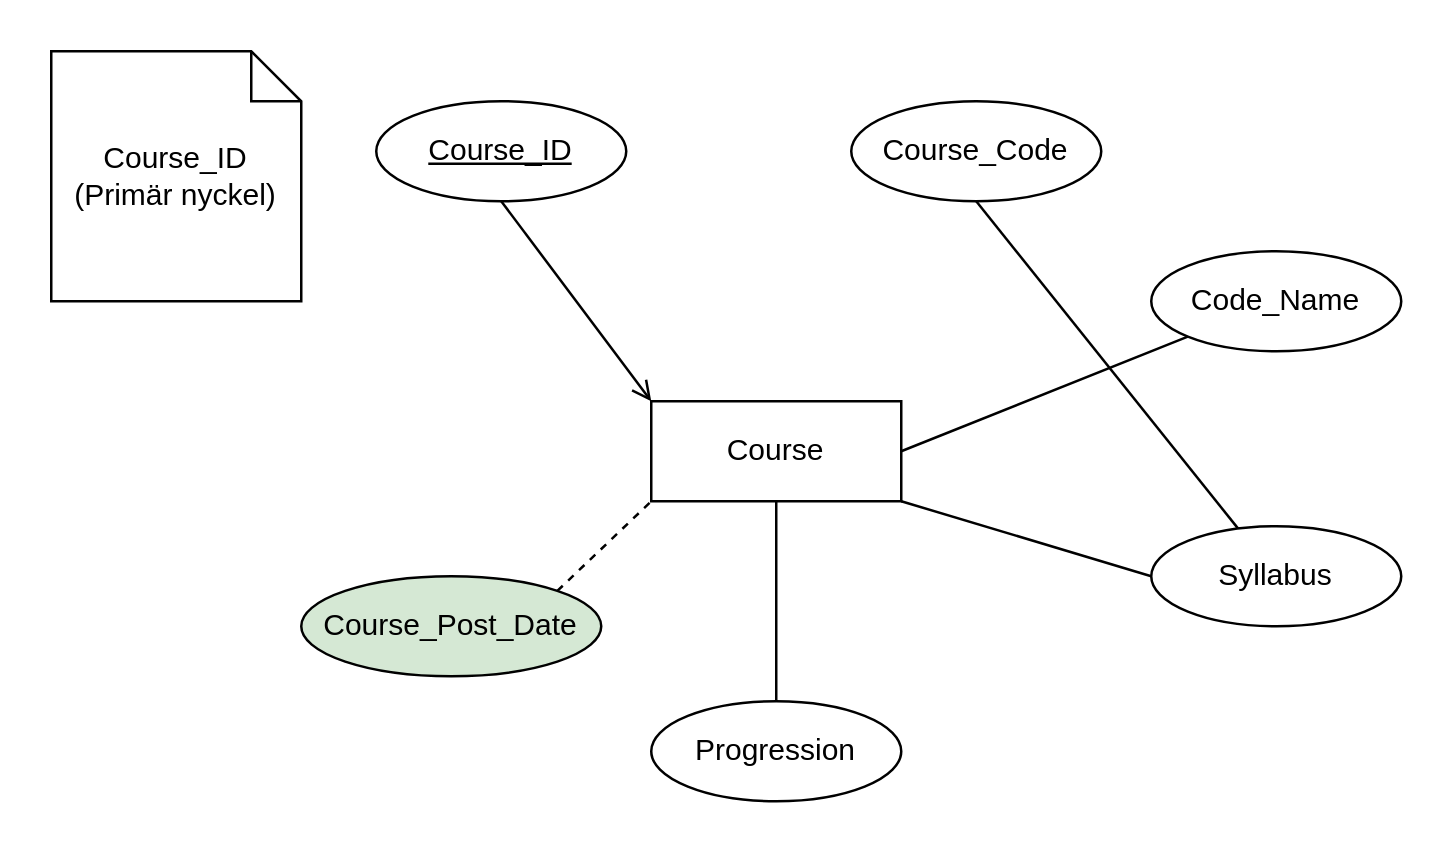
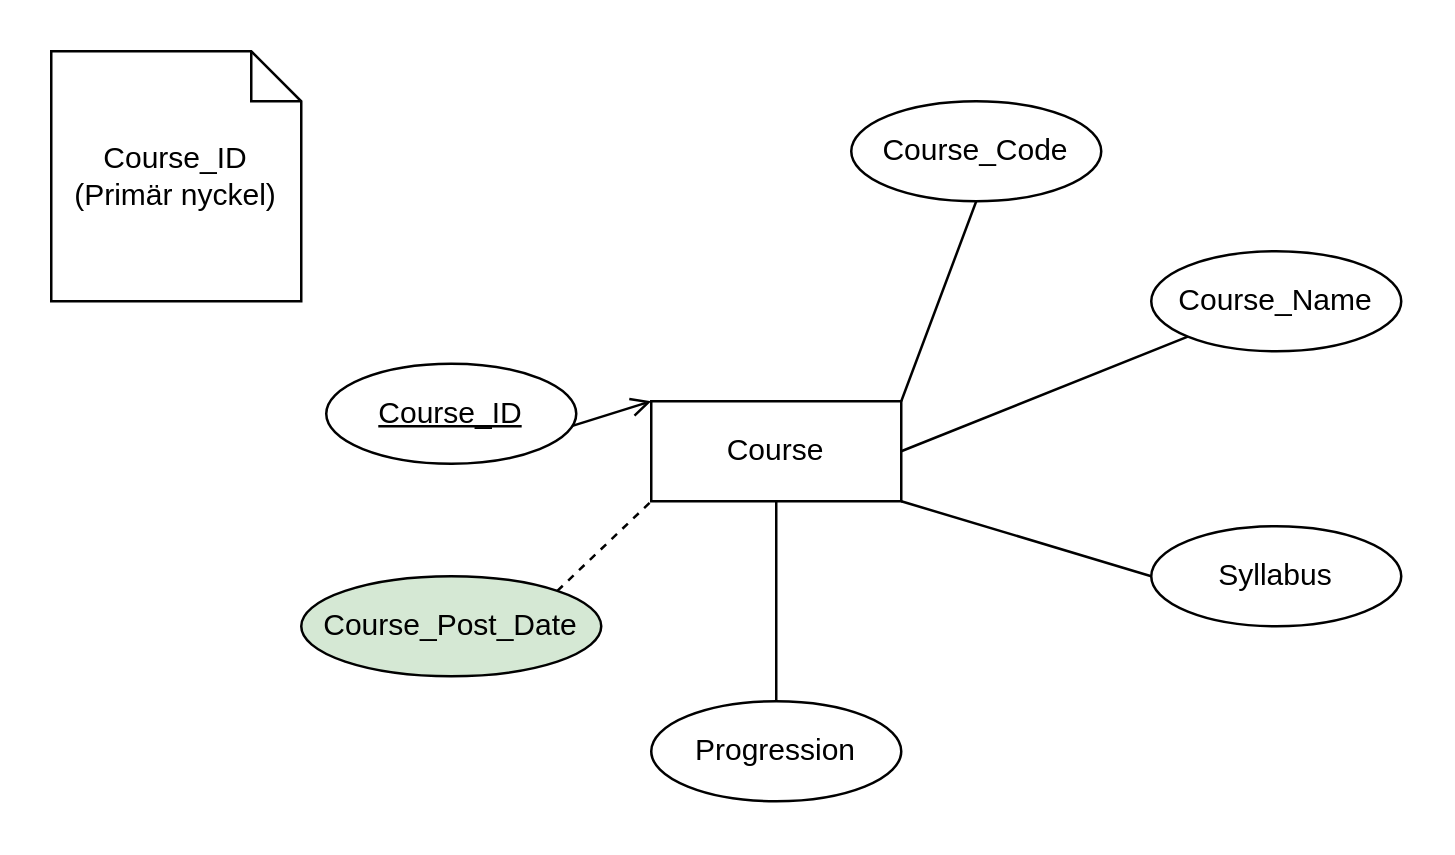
(501, 151) -> (451, 414)
(1041, 282) -> (939, 301)
(1276, 301) -> (1276, 301)
